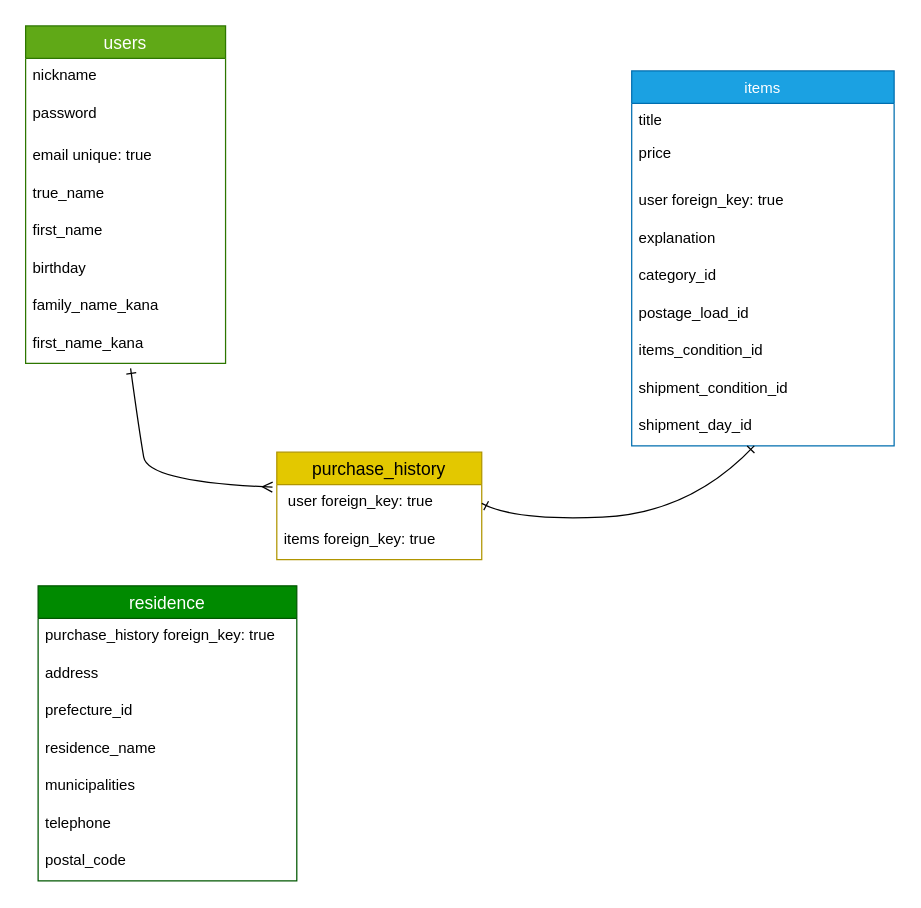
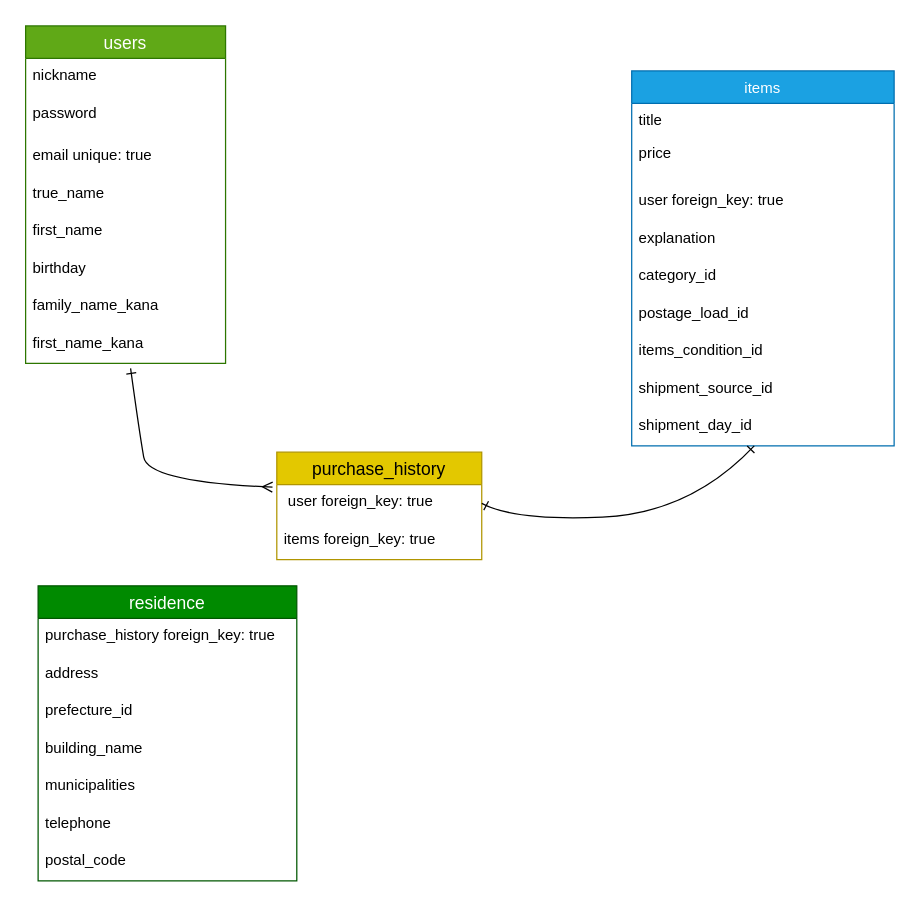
(719, 388) -> (710, 388)
(102, 748) -> (94, 748)
